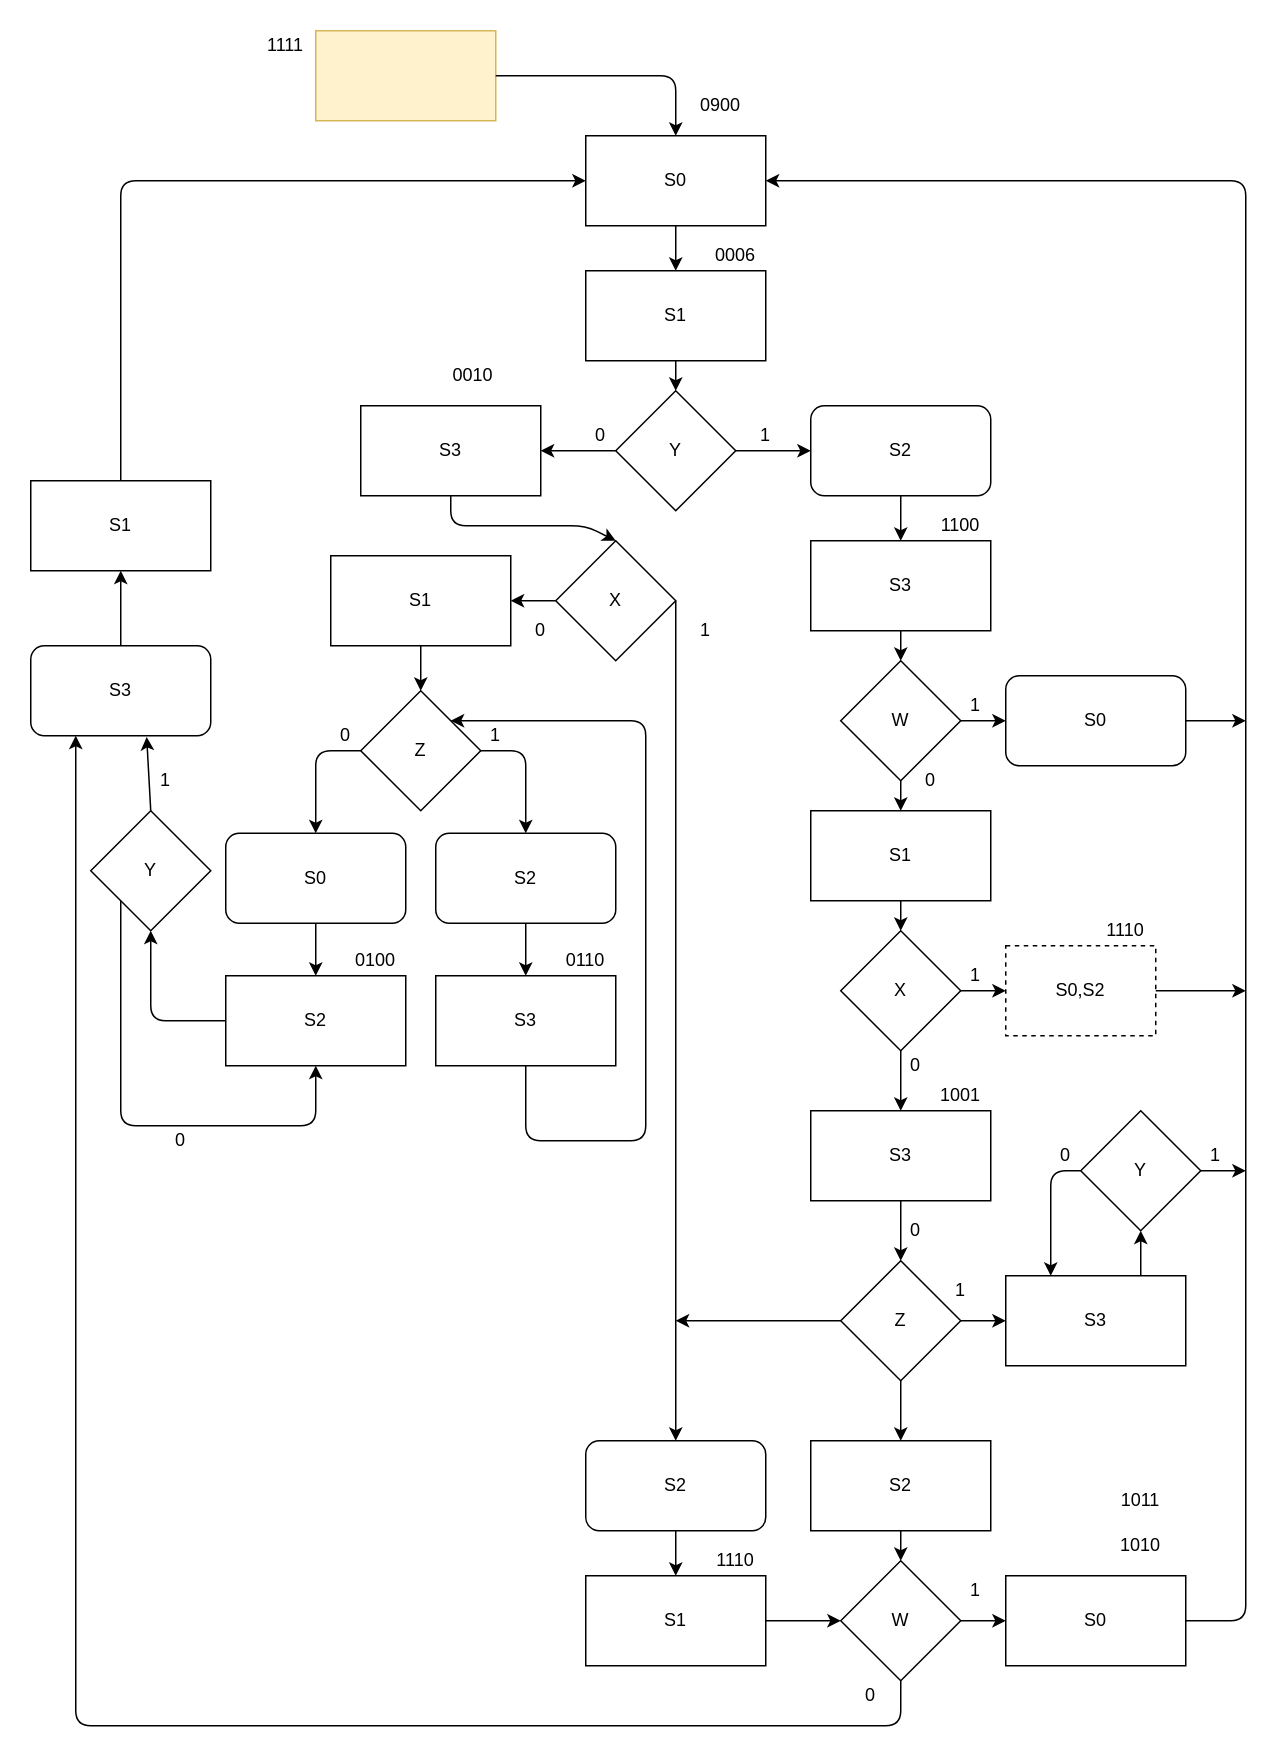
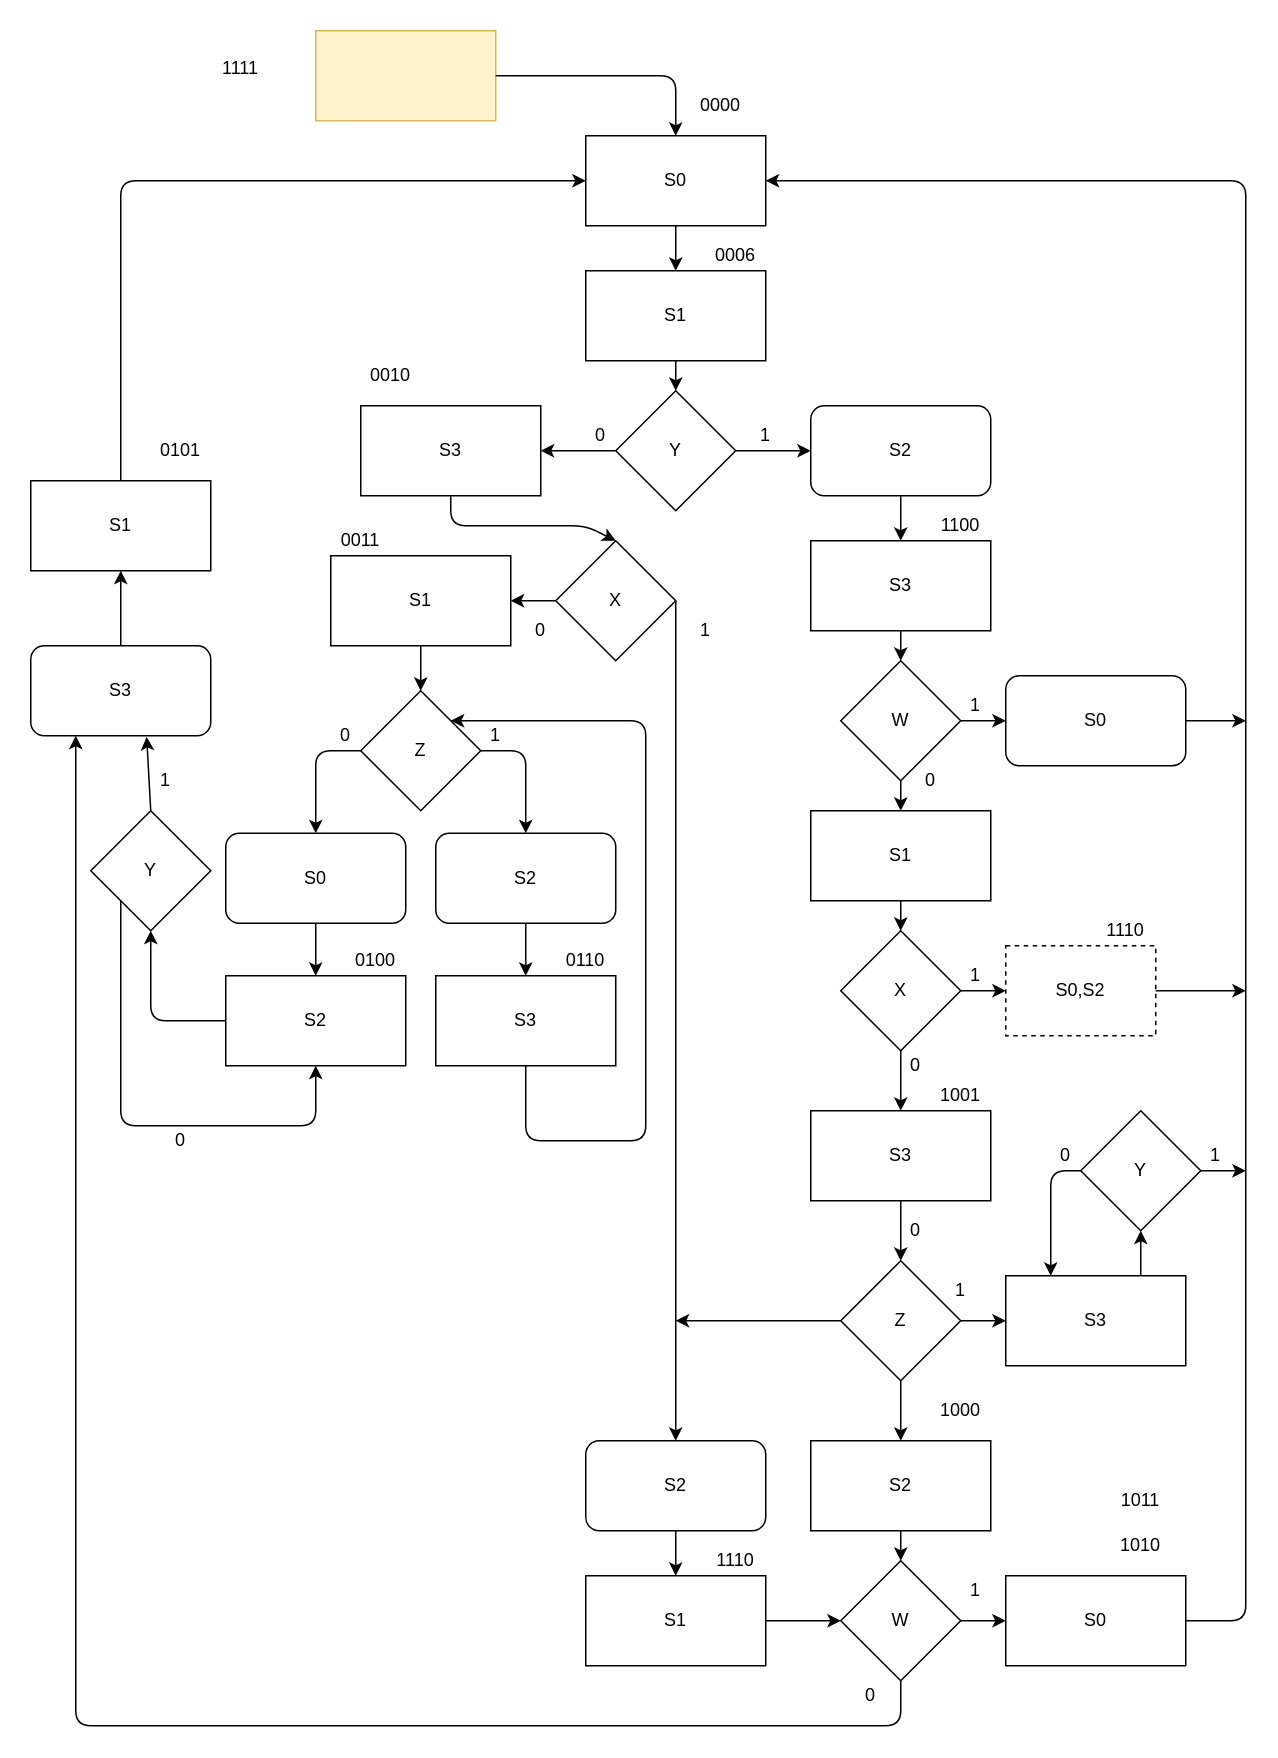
(286, 46) -> (241, 68)
(721, 106) -> (721, 106)
(473, 376) -> (391, 376)
none -> (181, 451)
none -> (361, 541)
none -> (961, 1411)
